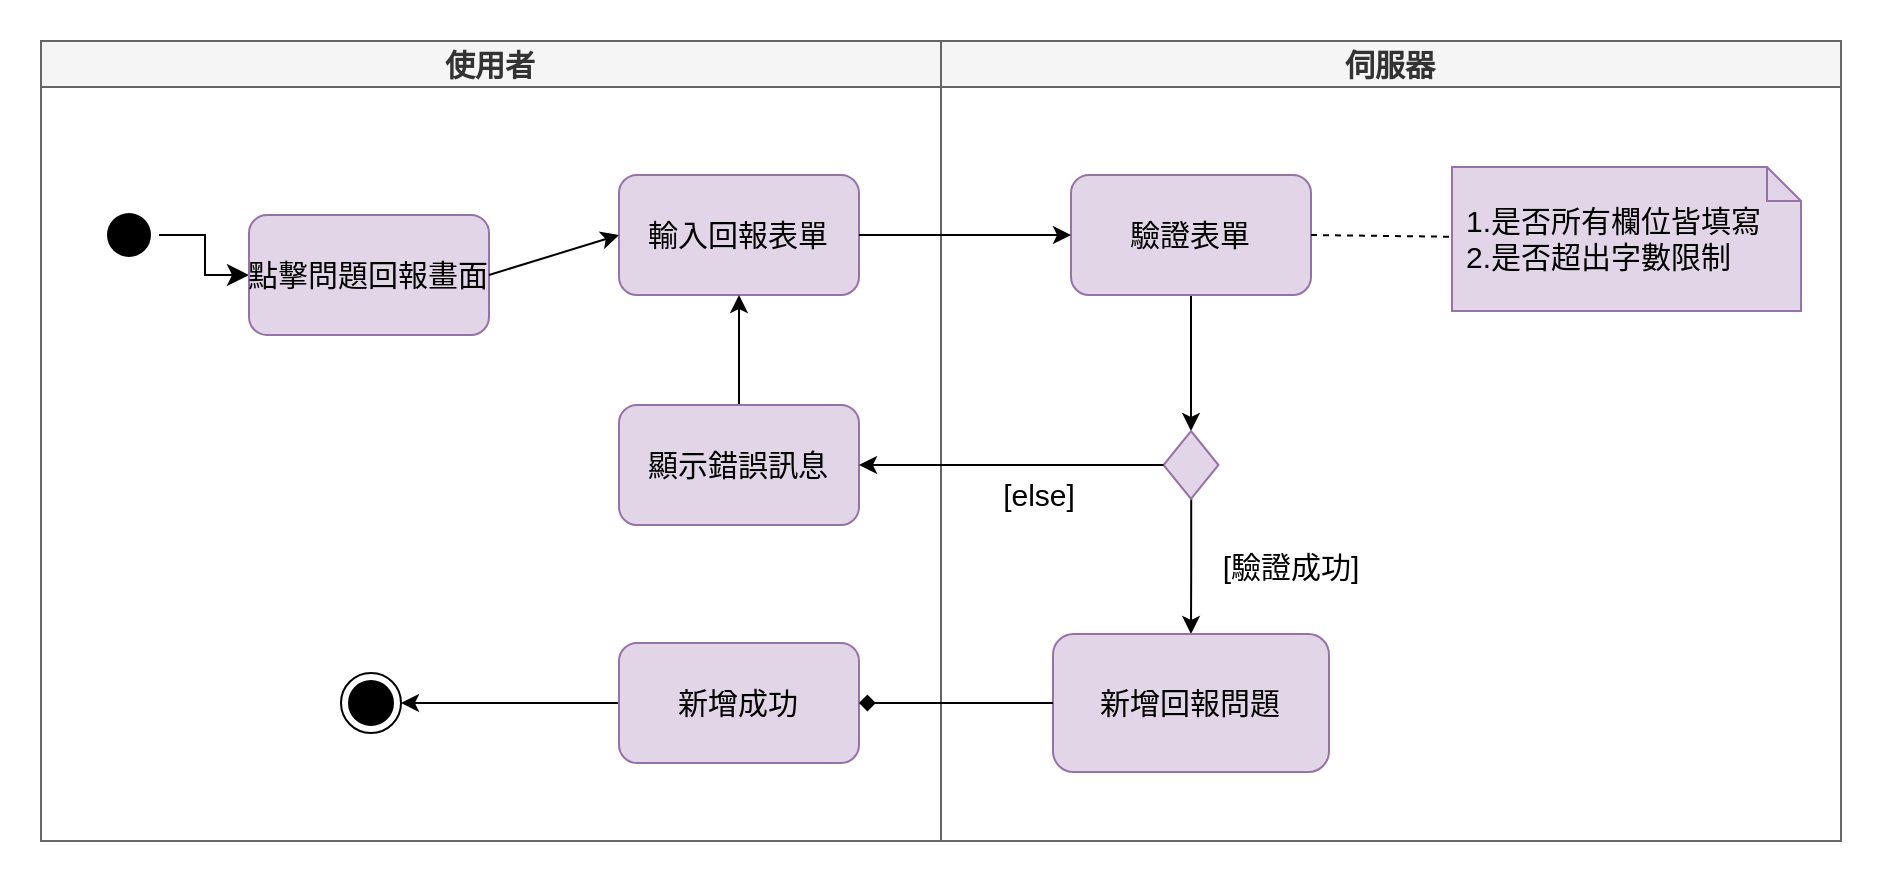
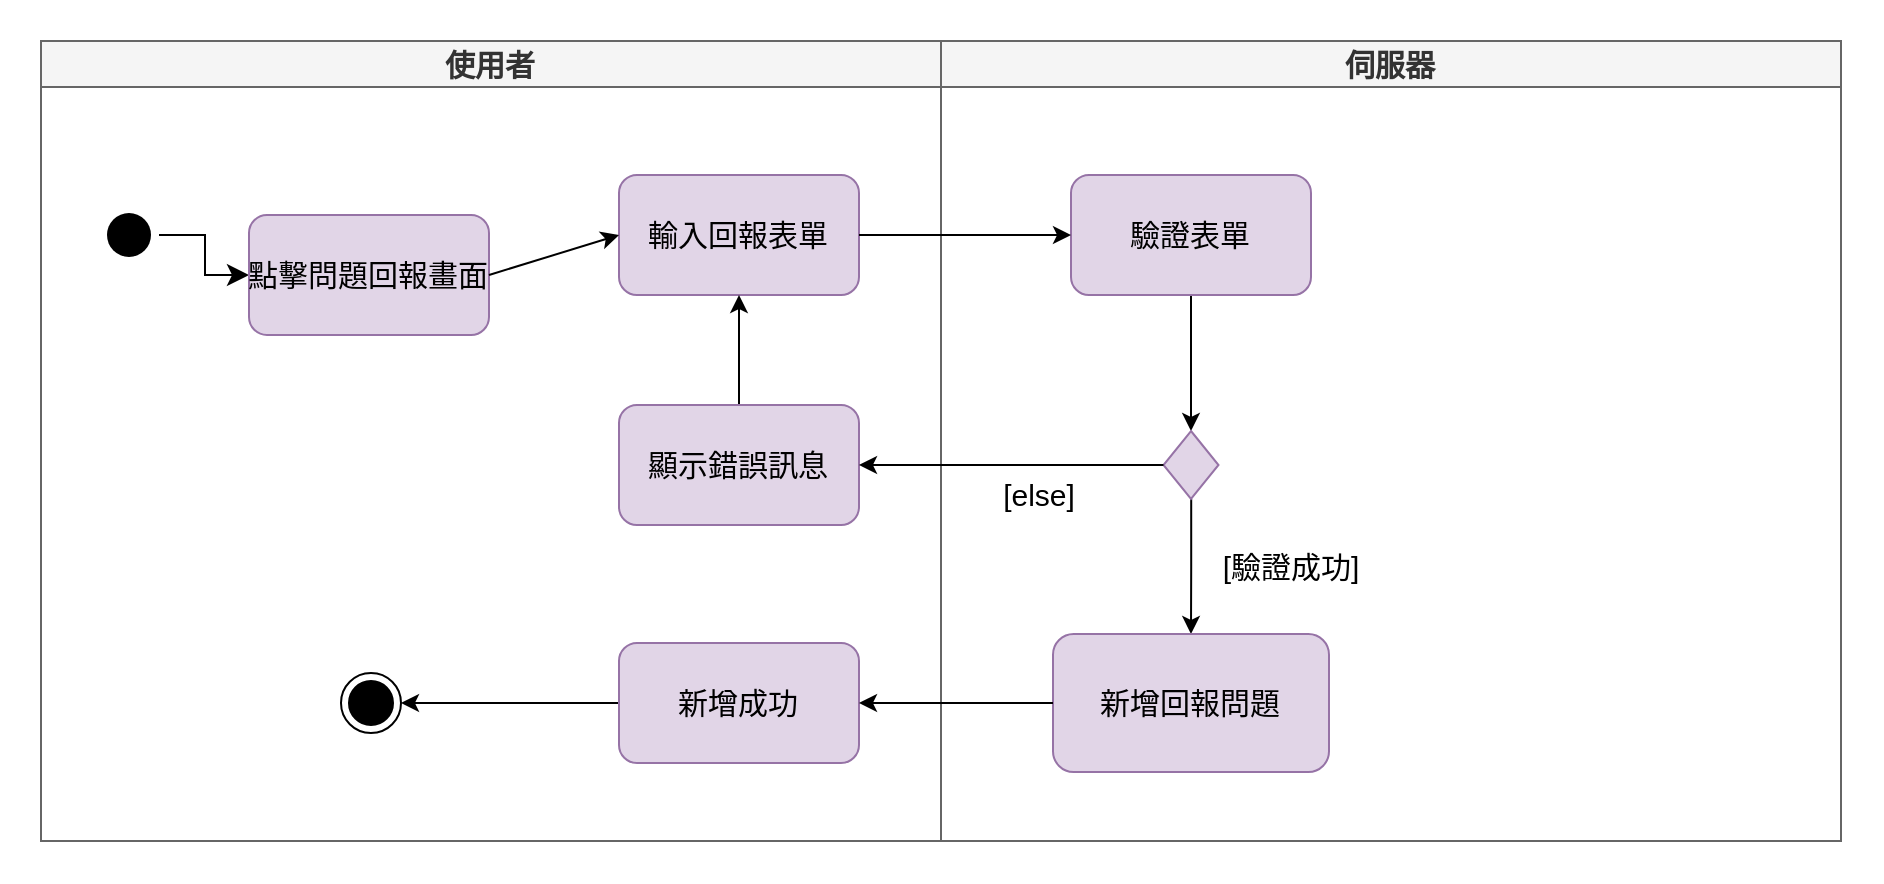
(1381, 236) -> none
(1627, 239) -> none
(875, 703) -> (874, 703)
